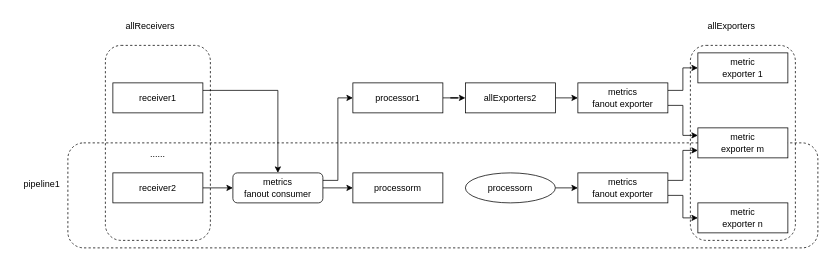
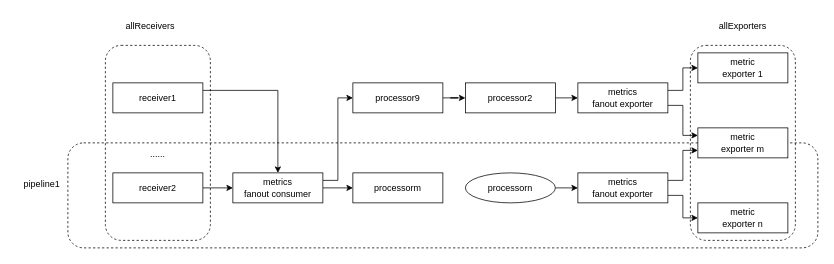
(732, 27) -> (743, 27)
(398, 98) -> (398, 98)
(510, 98) -> (510, 98)
(278, 188) -> (278, 188)
